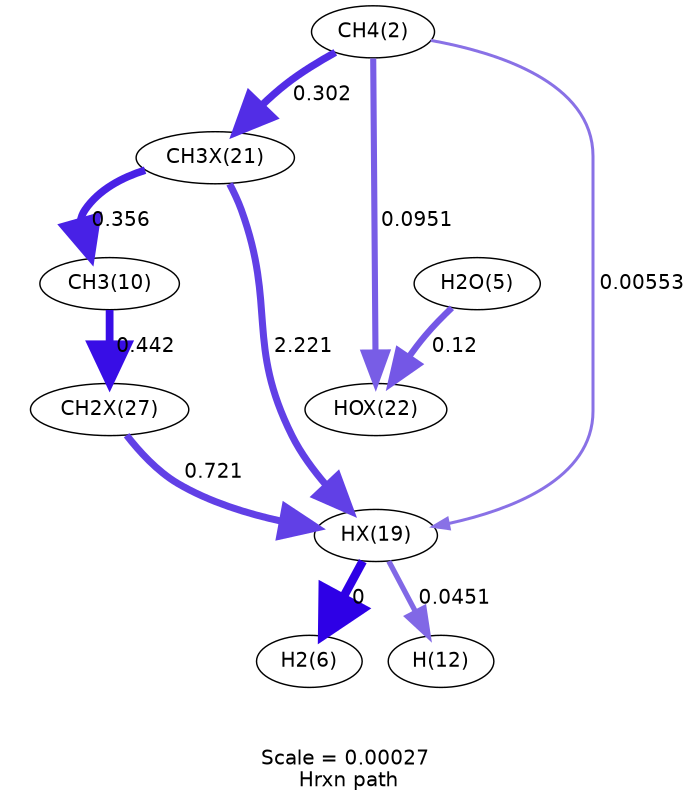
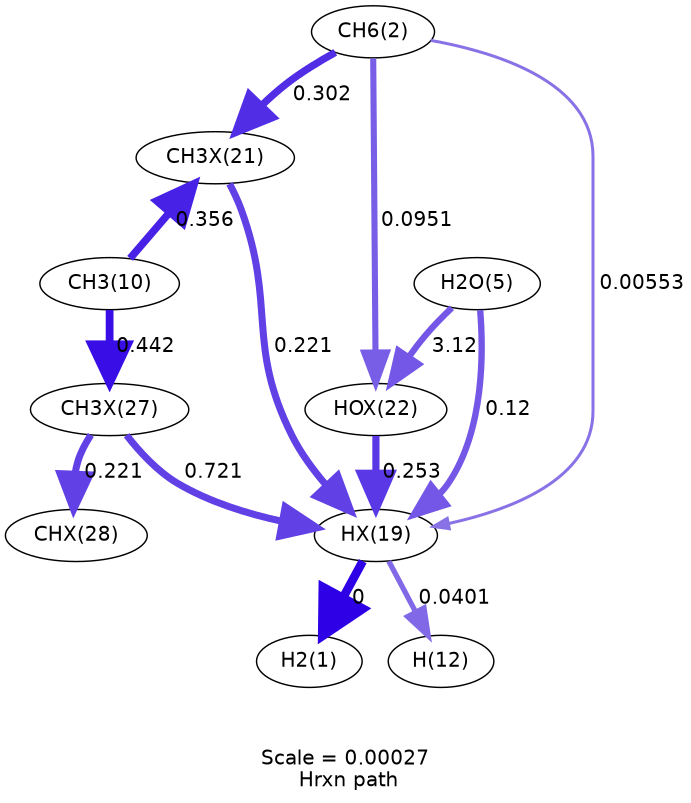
(373, 32) -> (373, 32)
(107, 189) -> (150, 235)
(301, 347) -> (301, 347)
(452, 347) -> (452, 347)
none -> (477, 407)
(110, 410) -> (110, 410)
none -> (376, 455)
none -> (76, 535)
(452, 598) -> (452, 598)
(309, 661) -> (309, 661)
